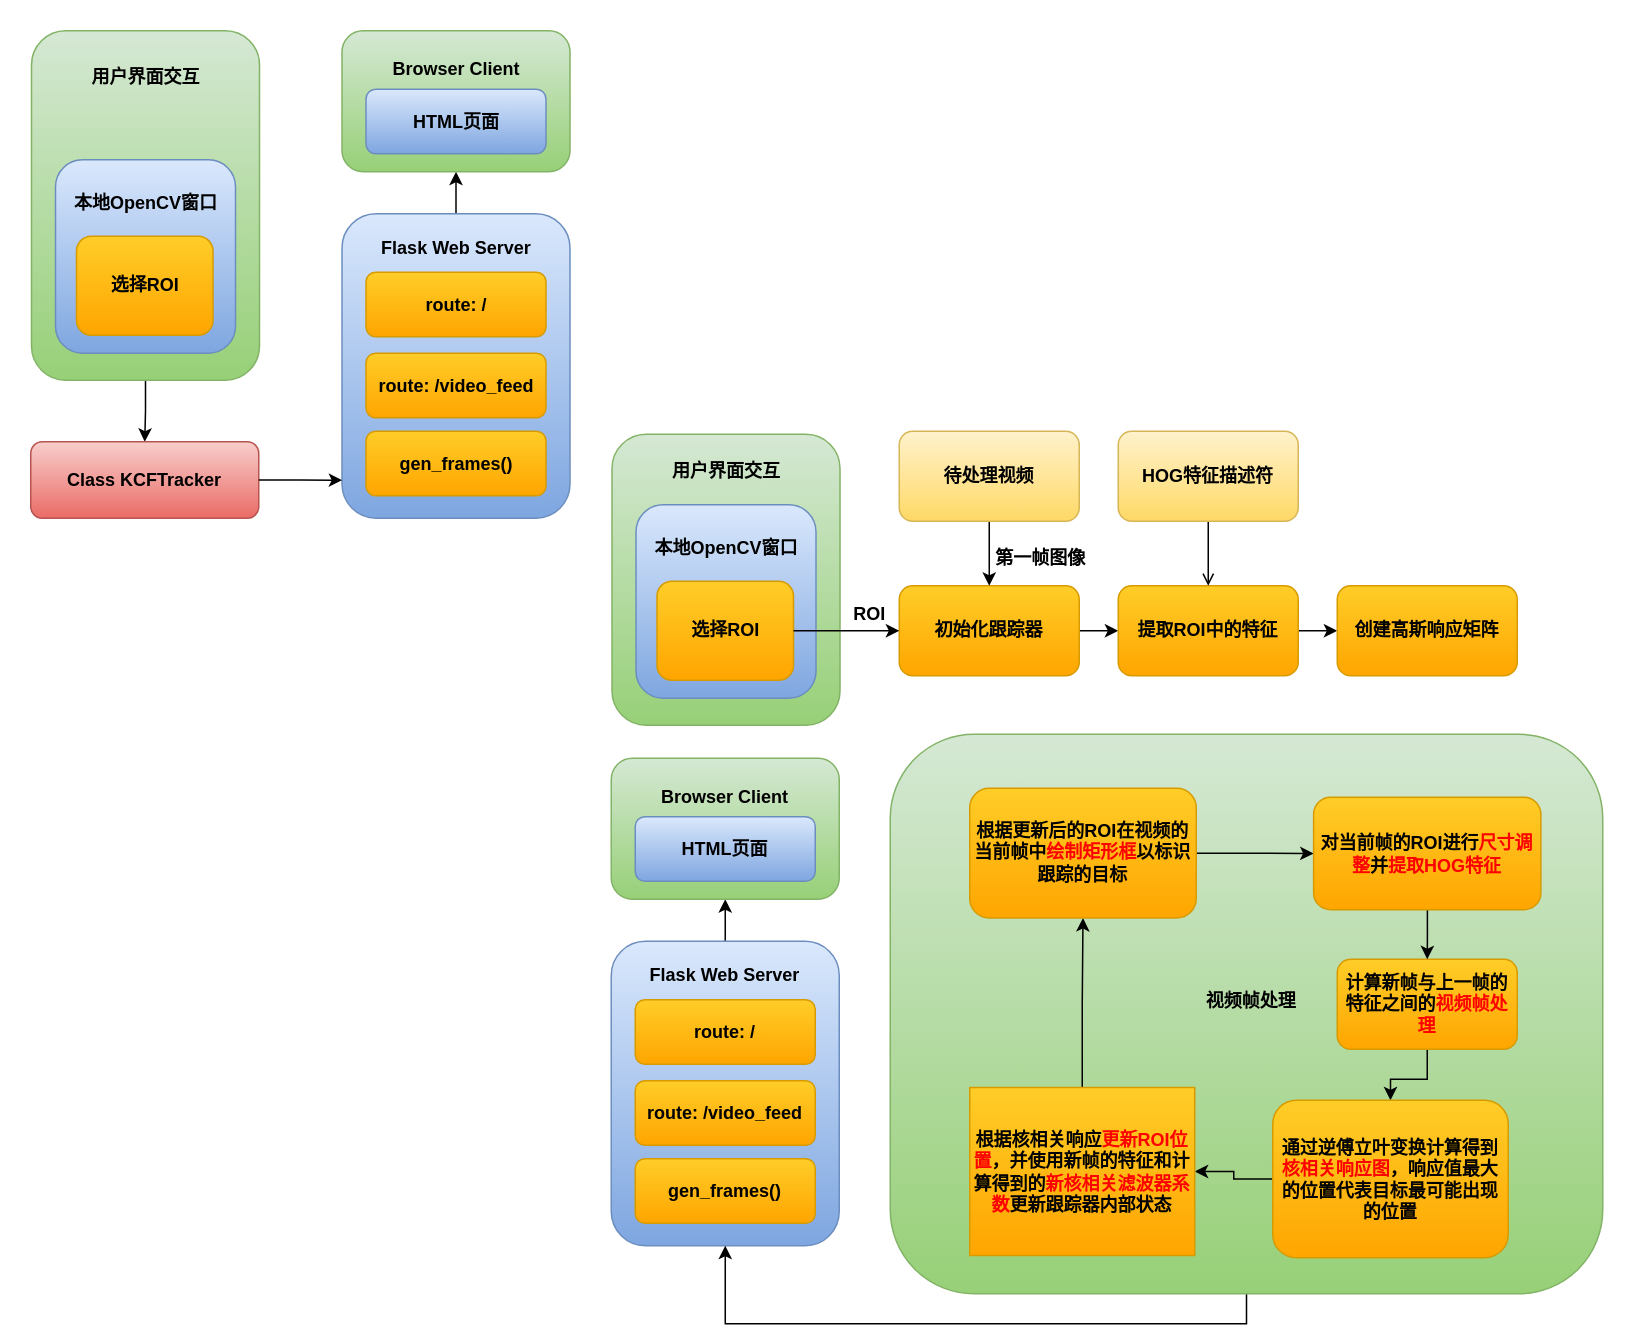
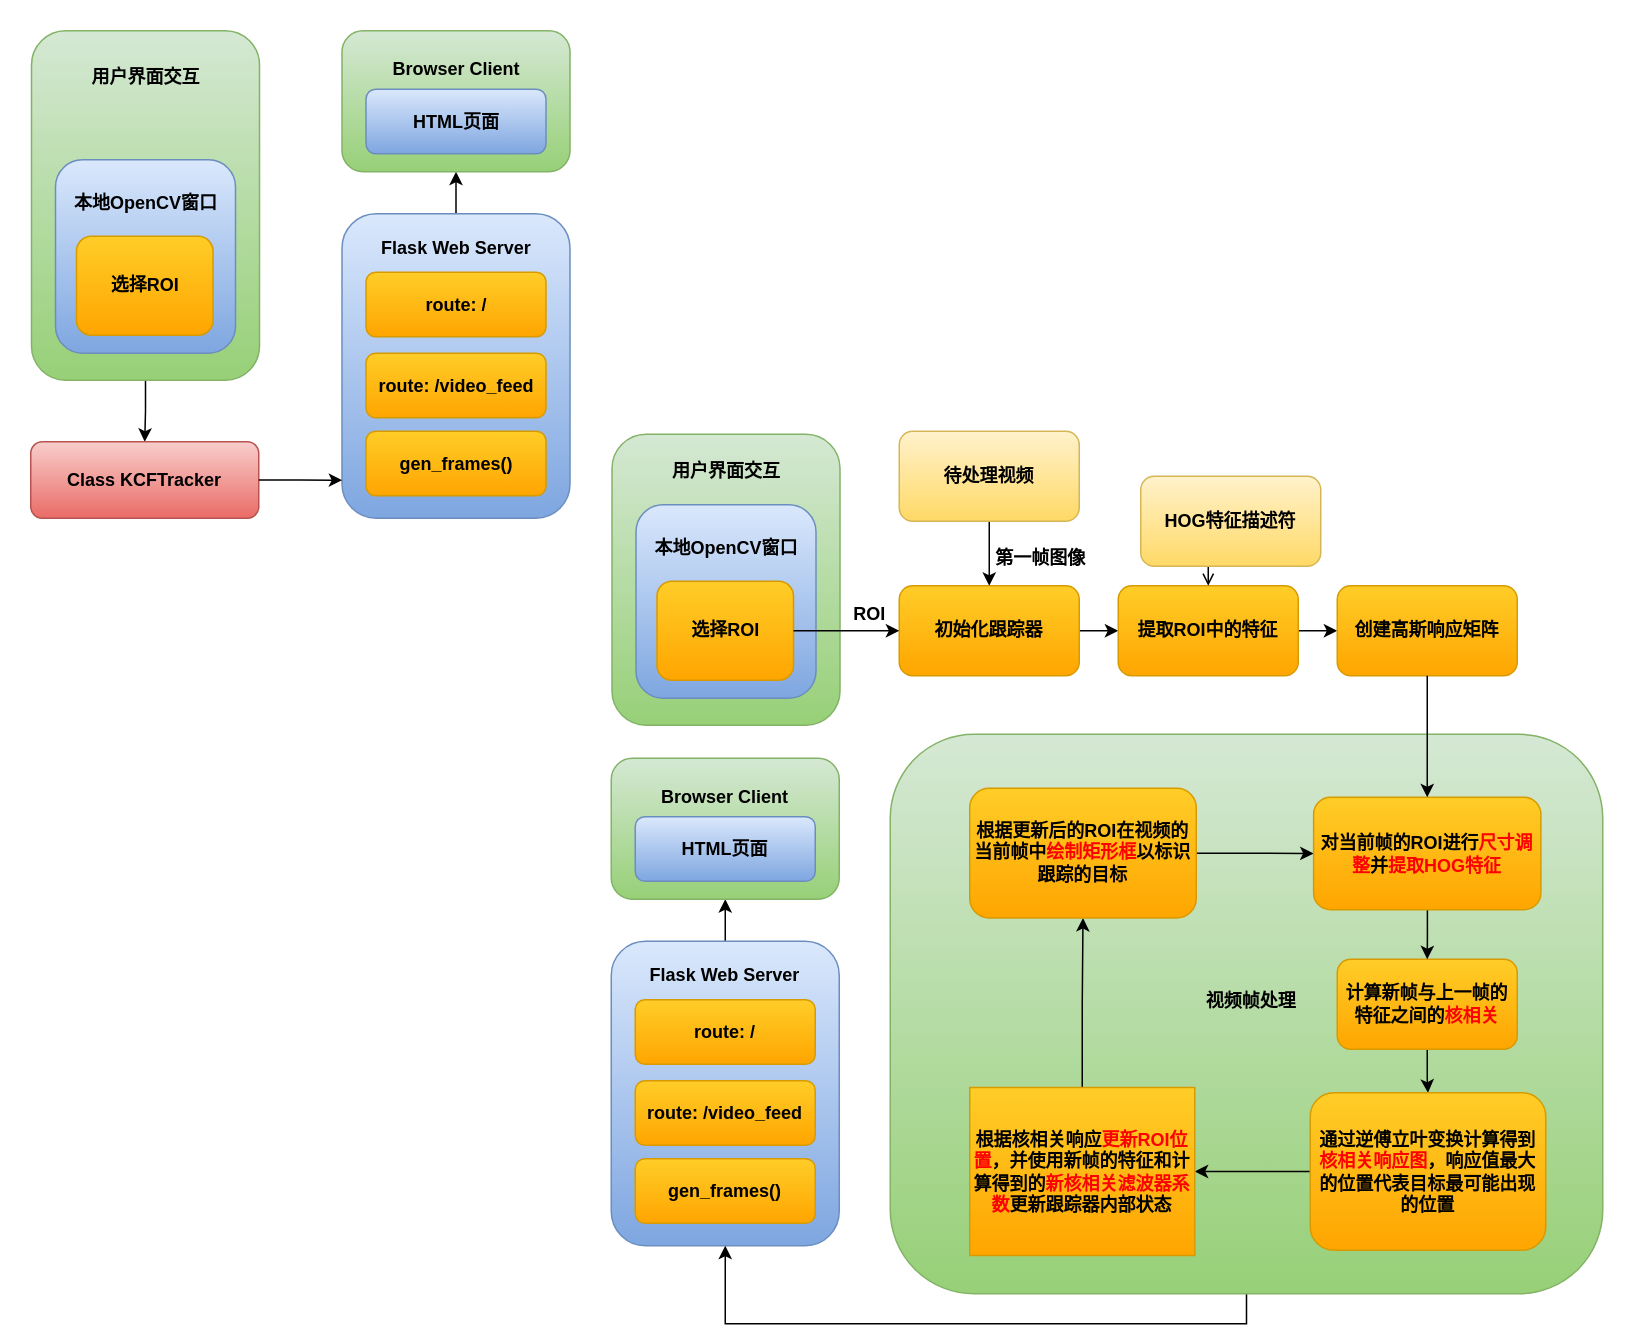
(1208, 476) -> (1231, 521)
none -> (1427, 731)
(1427, 1004) -> (1427, 1004)
(1391, 1179) -> (1428, 1172)
